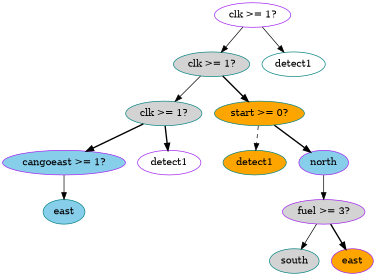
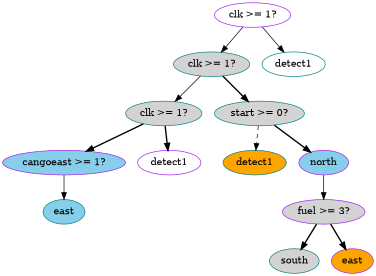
(259, 113) -> (259, 113)
(311, 234) -> (311, 234)
